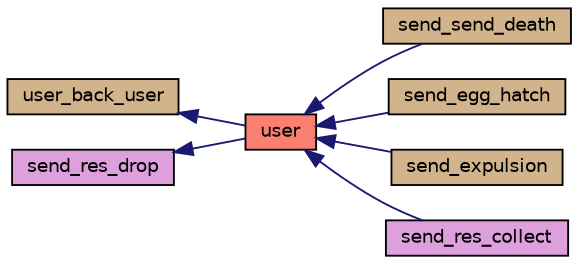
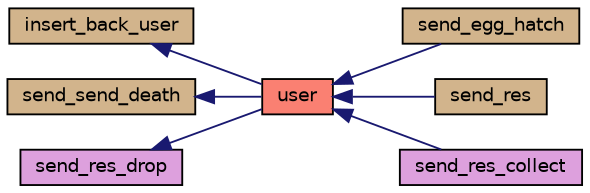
(369, 70) -> (238, 97)
(93, 97) -> (101, 26)
(477, 167) -> (491, 97)
